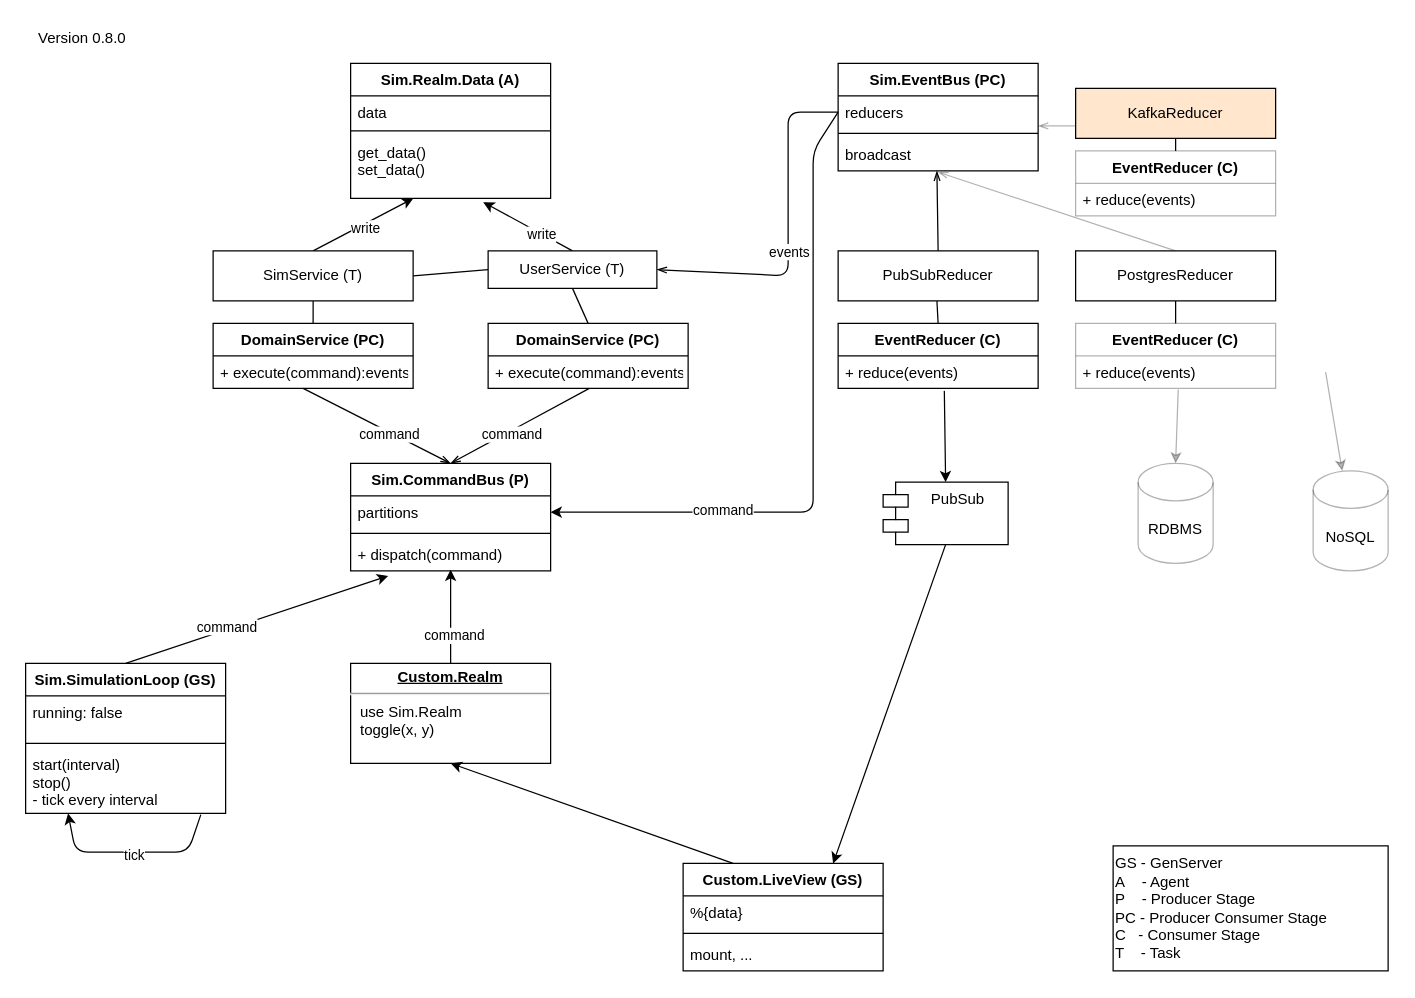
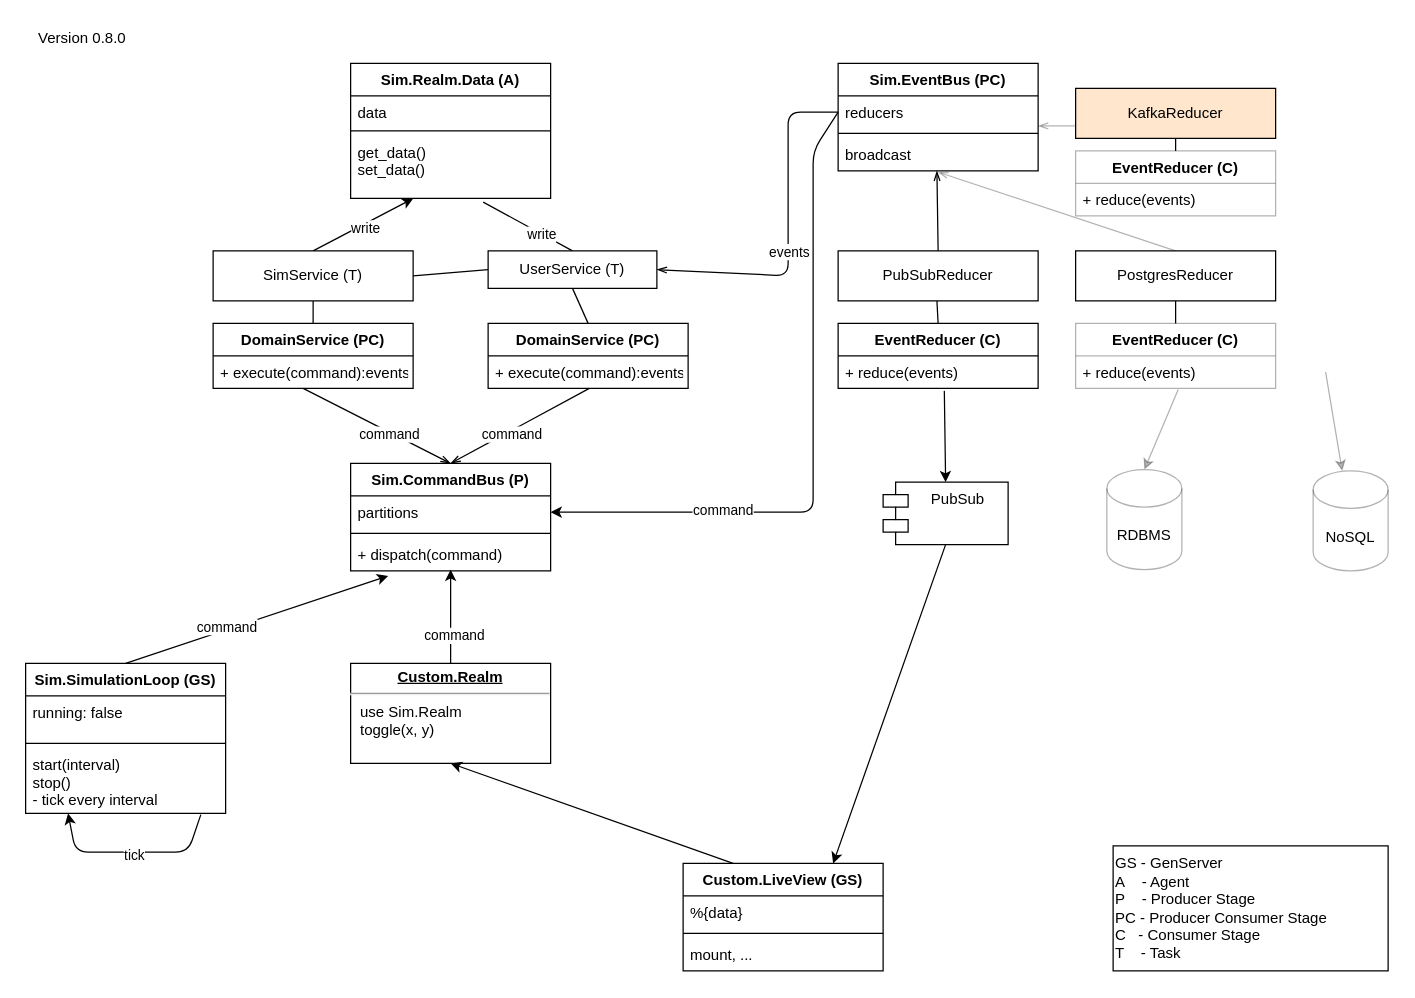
(492, 207) -> (489, 205)
(1176, 513) -> (1144, 519)
